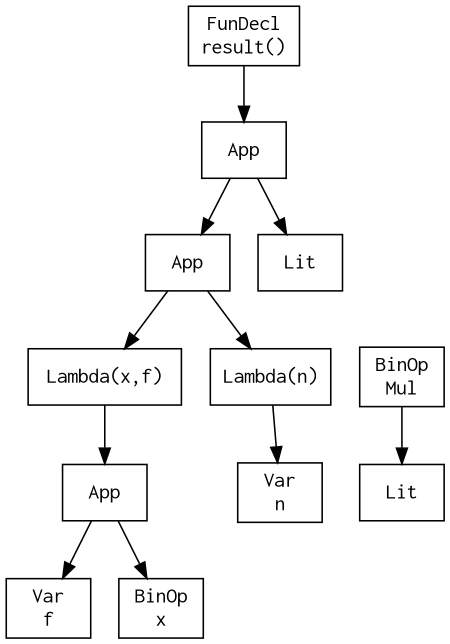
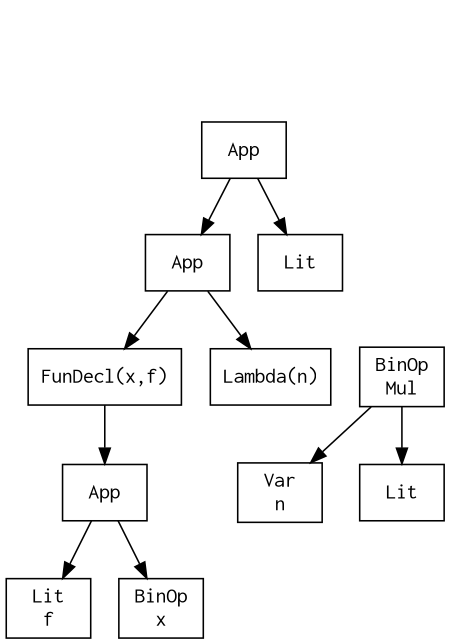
(244, 36) -> none
(105, 377) -> (105, 377)
(275, 426) -> (347, 429)
(48, 608) -> (48, 608)
